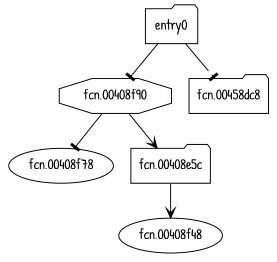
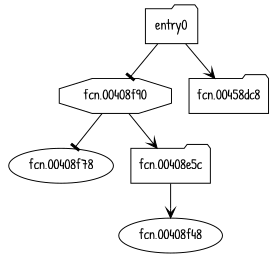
(197, 57) -> (197, 57)
